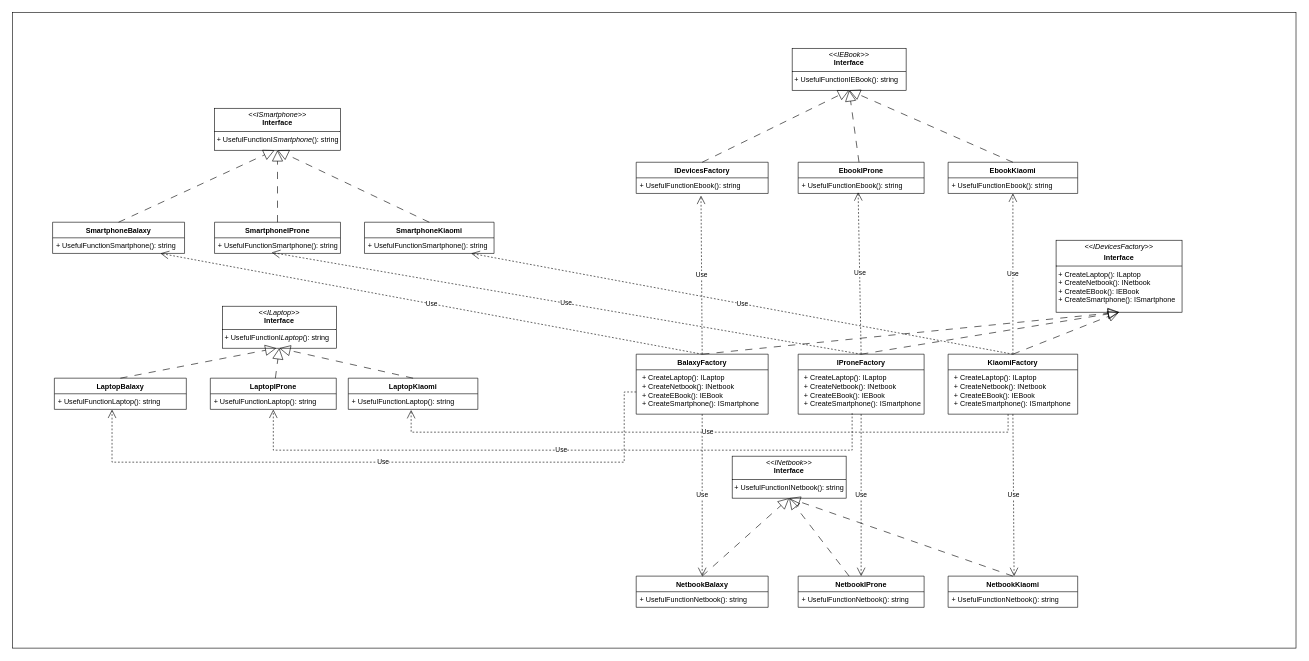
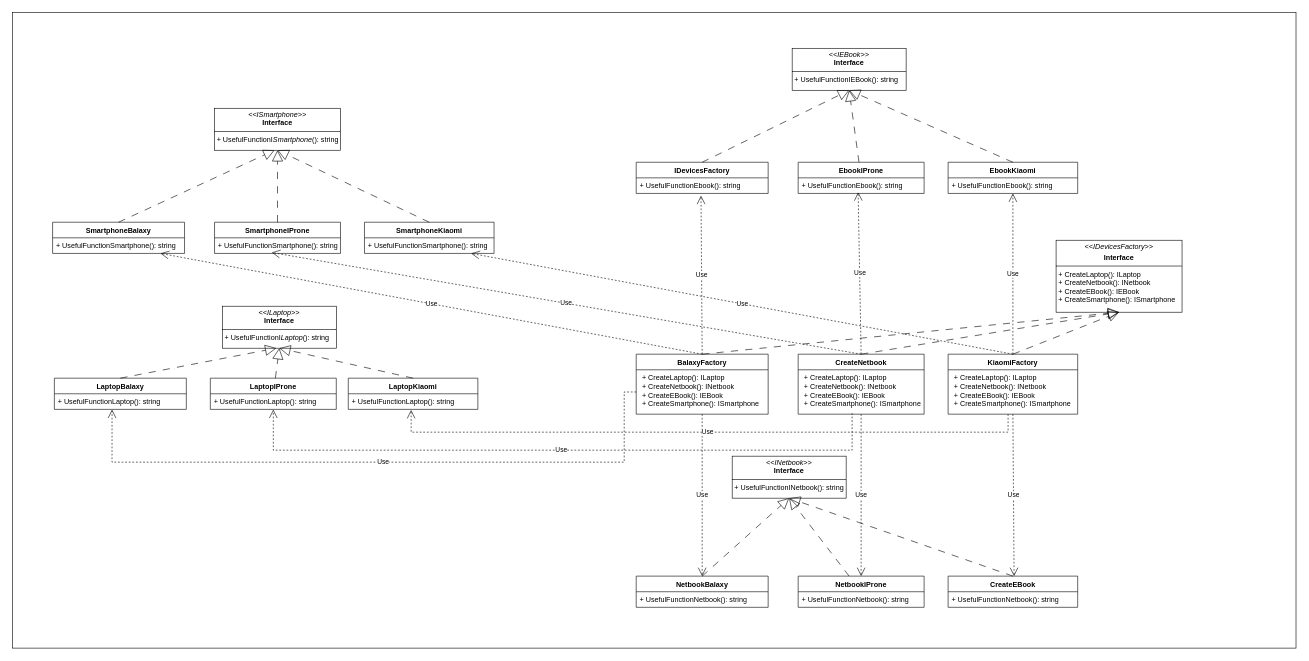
(861, 363) -> (861, 363)
(1013, 585) -> (1013, 585)
